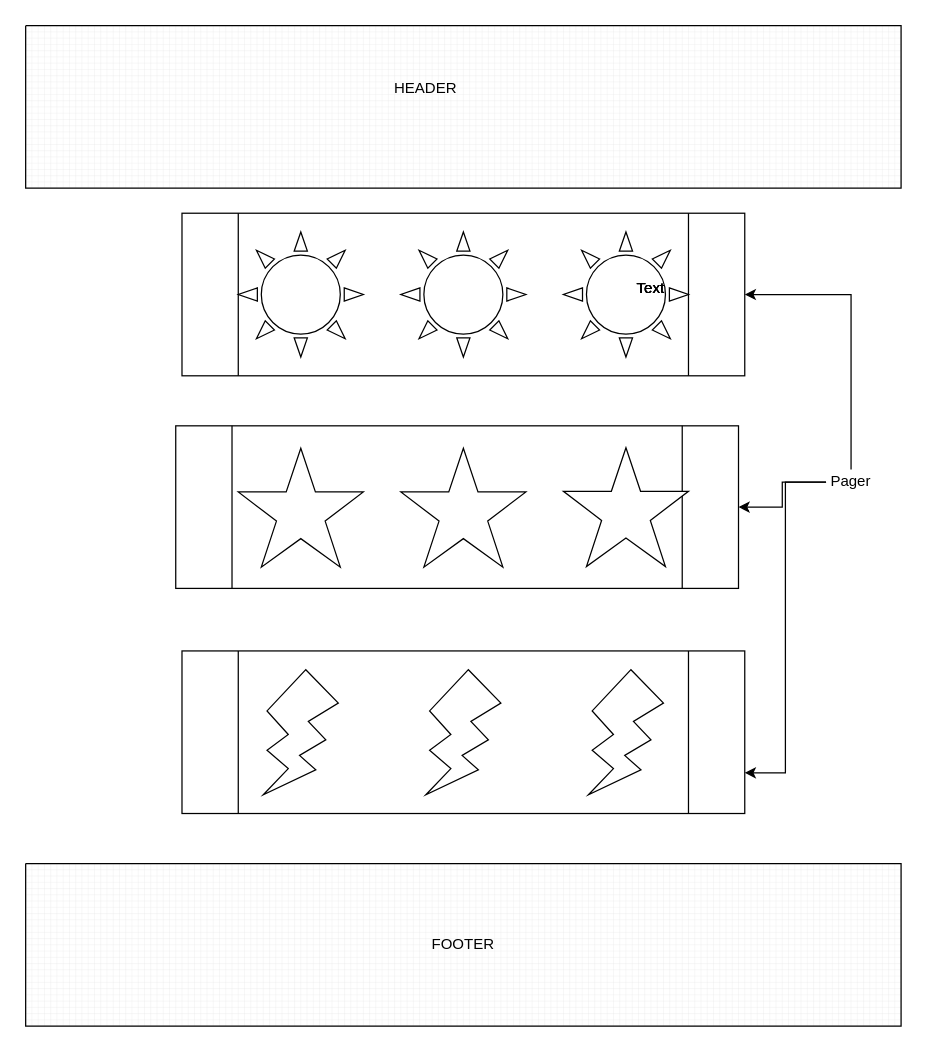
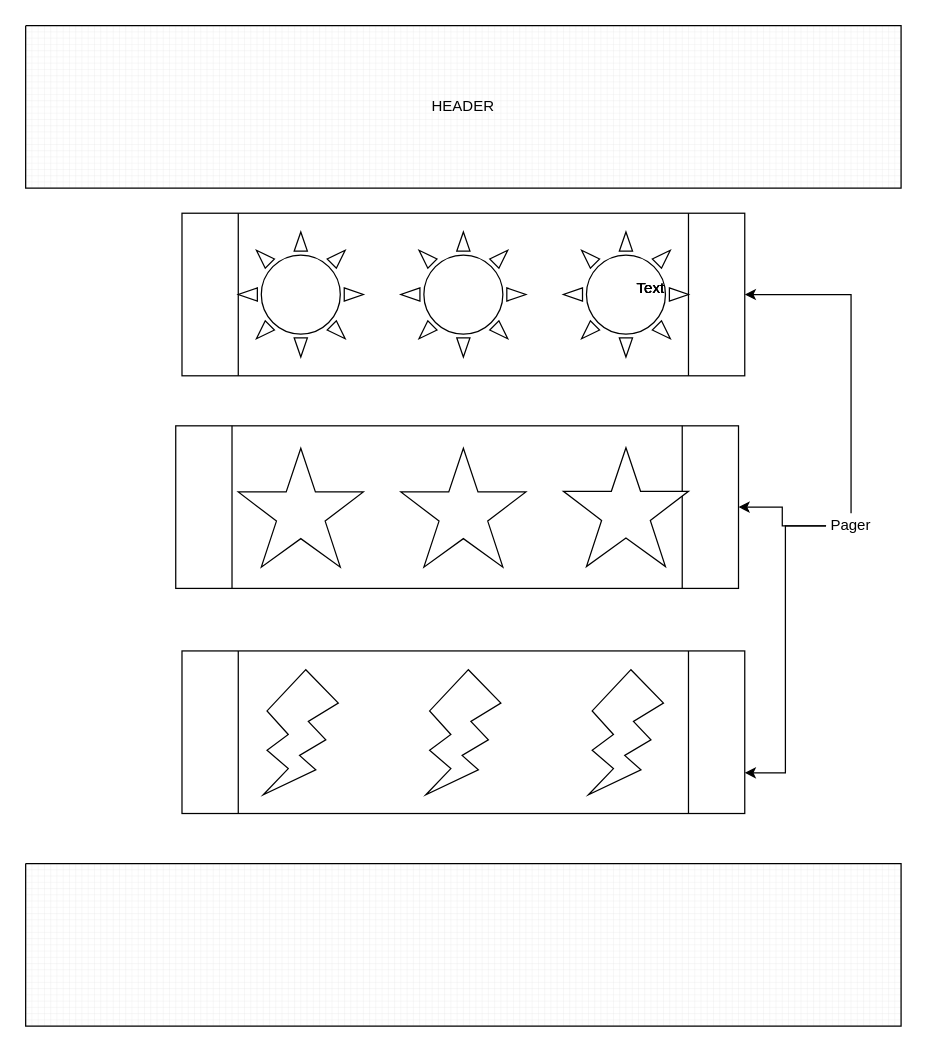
(426, 88) -> (463, 107)
(851, 482) -> (851, 526)
(463, 944) -> none
